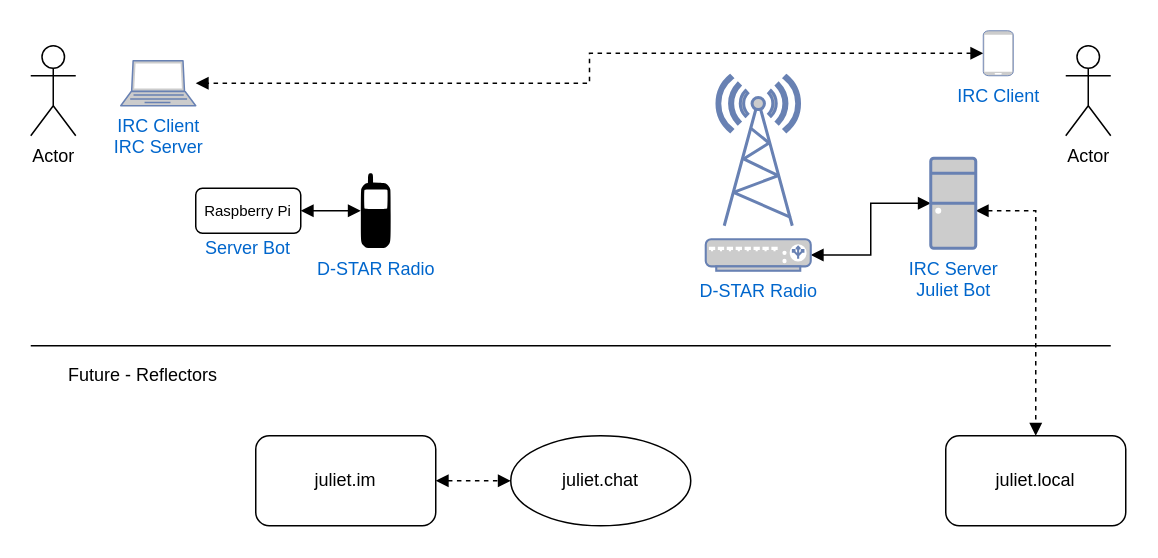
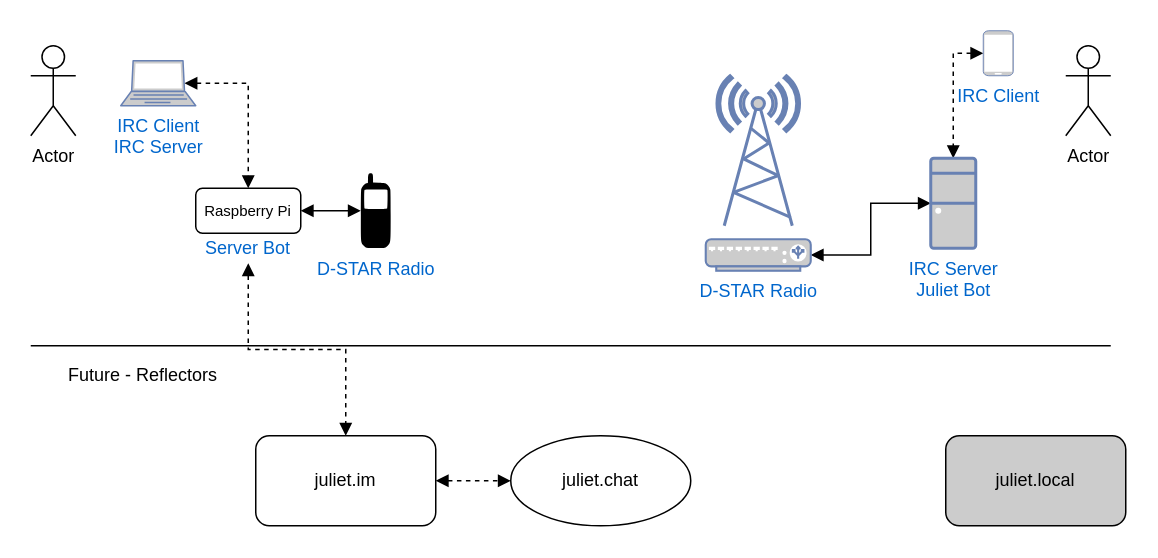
(590, 54) -> (953, 99)
none -> (248, 131)
(1036, 293) -> none
none -> (296, 350)
(1036, 481) -> (1036, 481)
